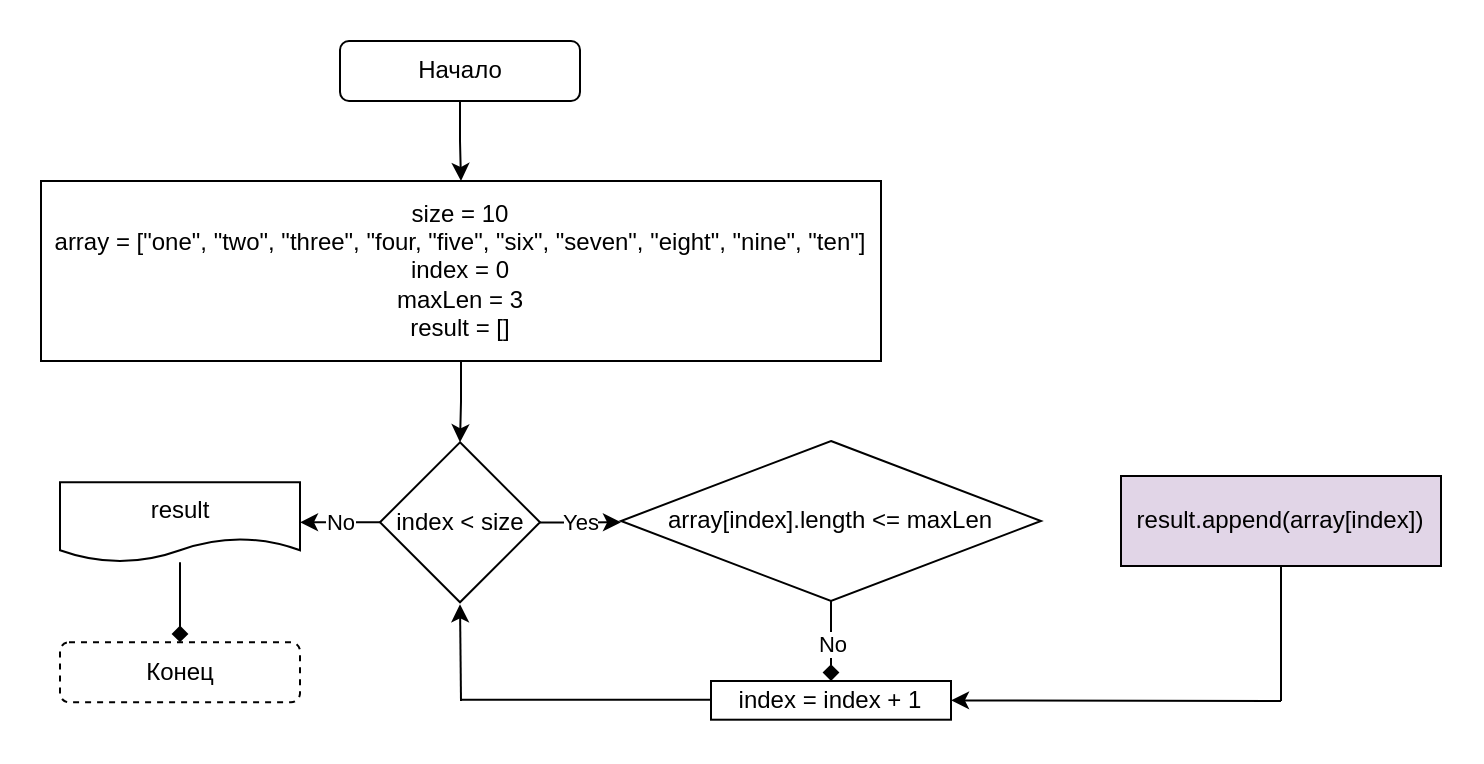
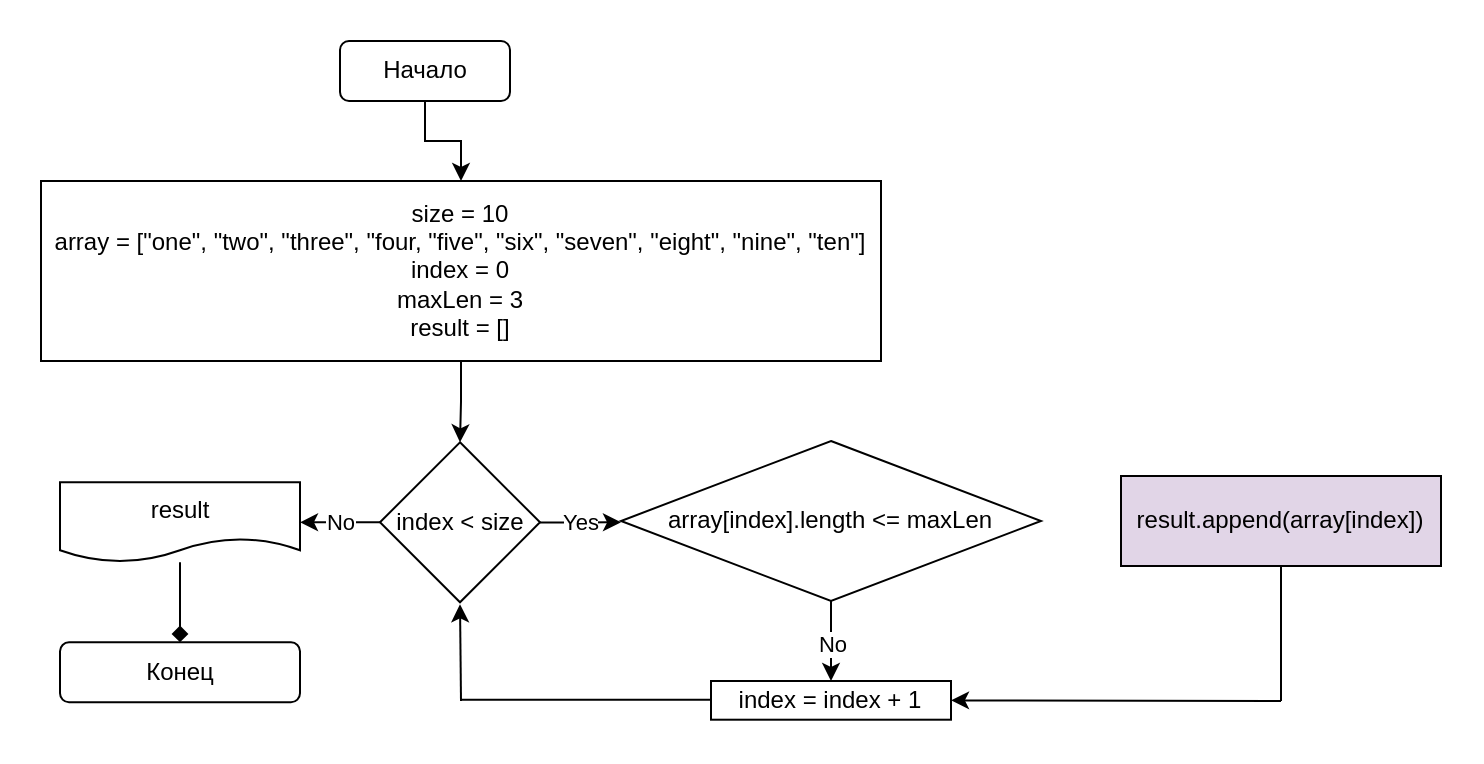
(460, 71) -> (425, 71)
(831, 665) -> (831, 666)
(180, 672) -> (180, 672)
